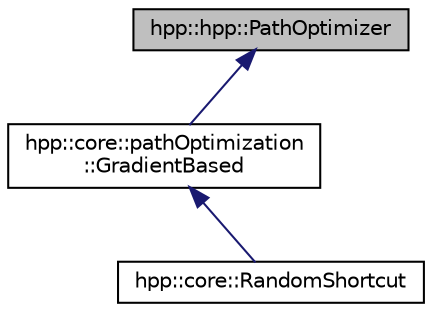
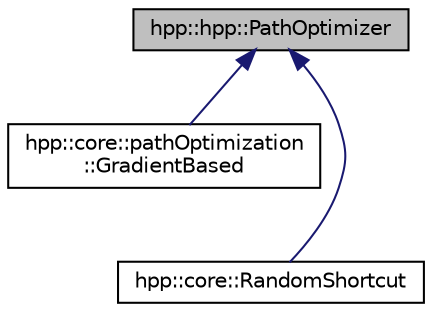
(229, 233) -> (344, 166)
